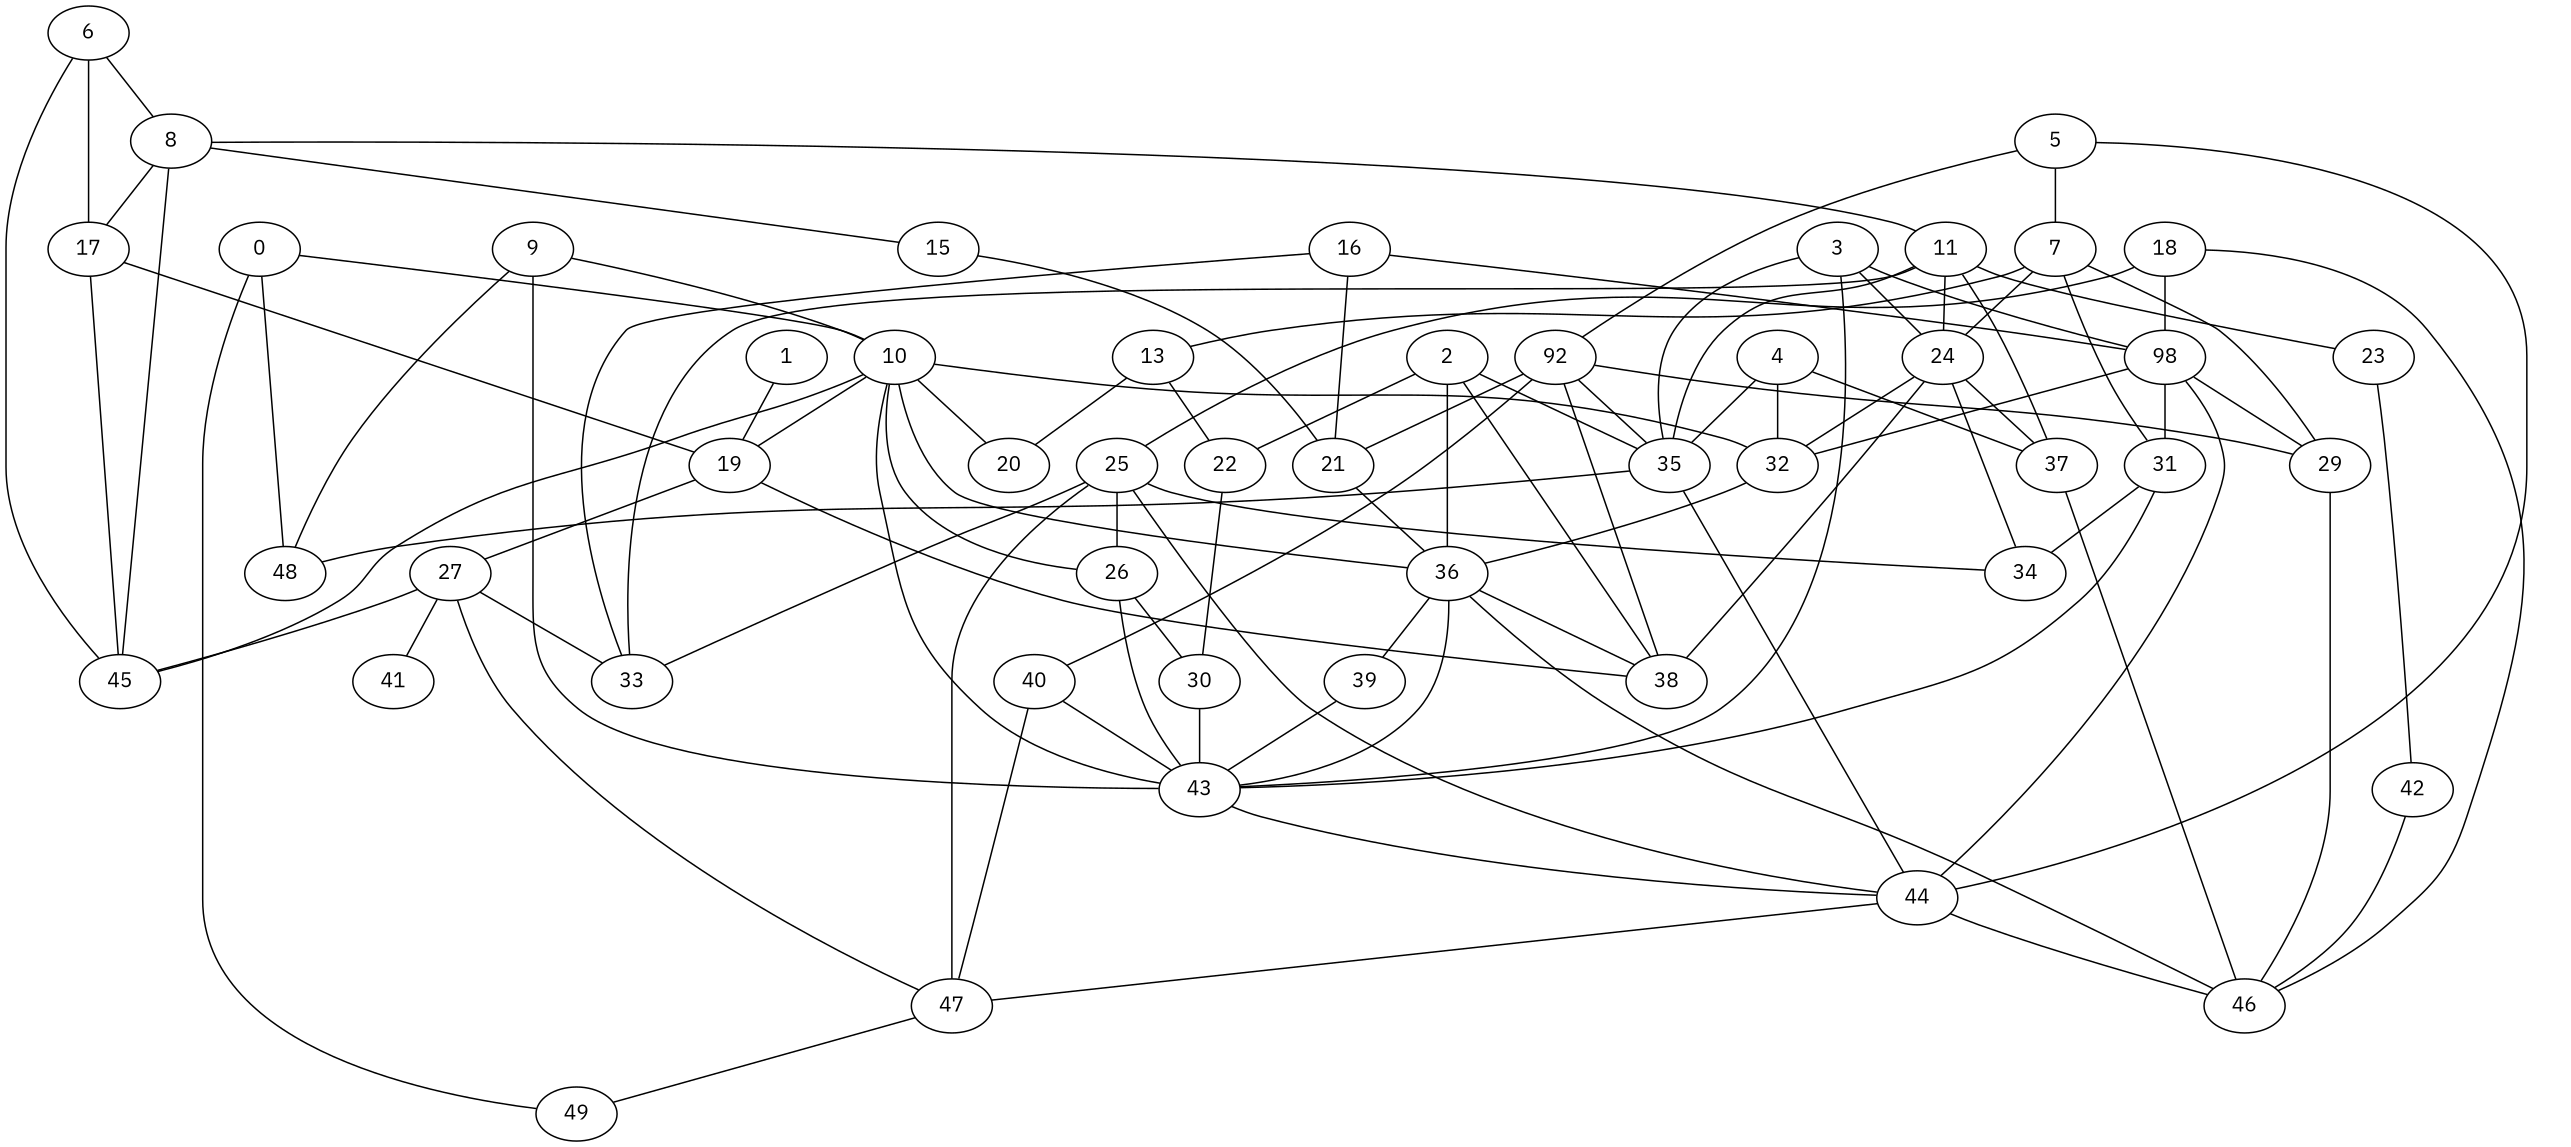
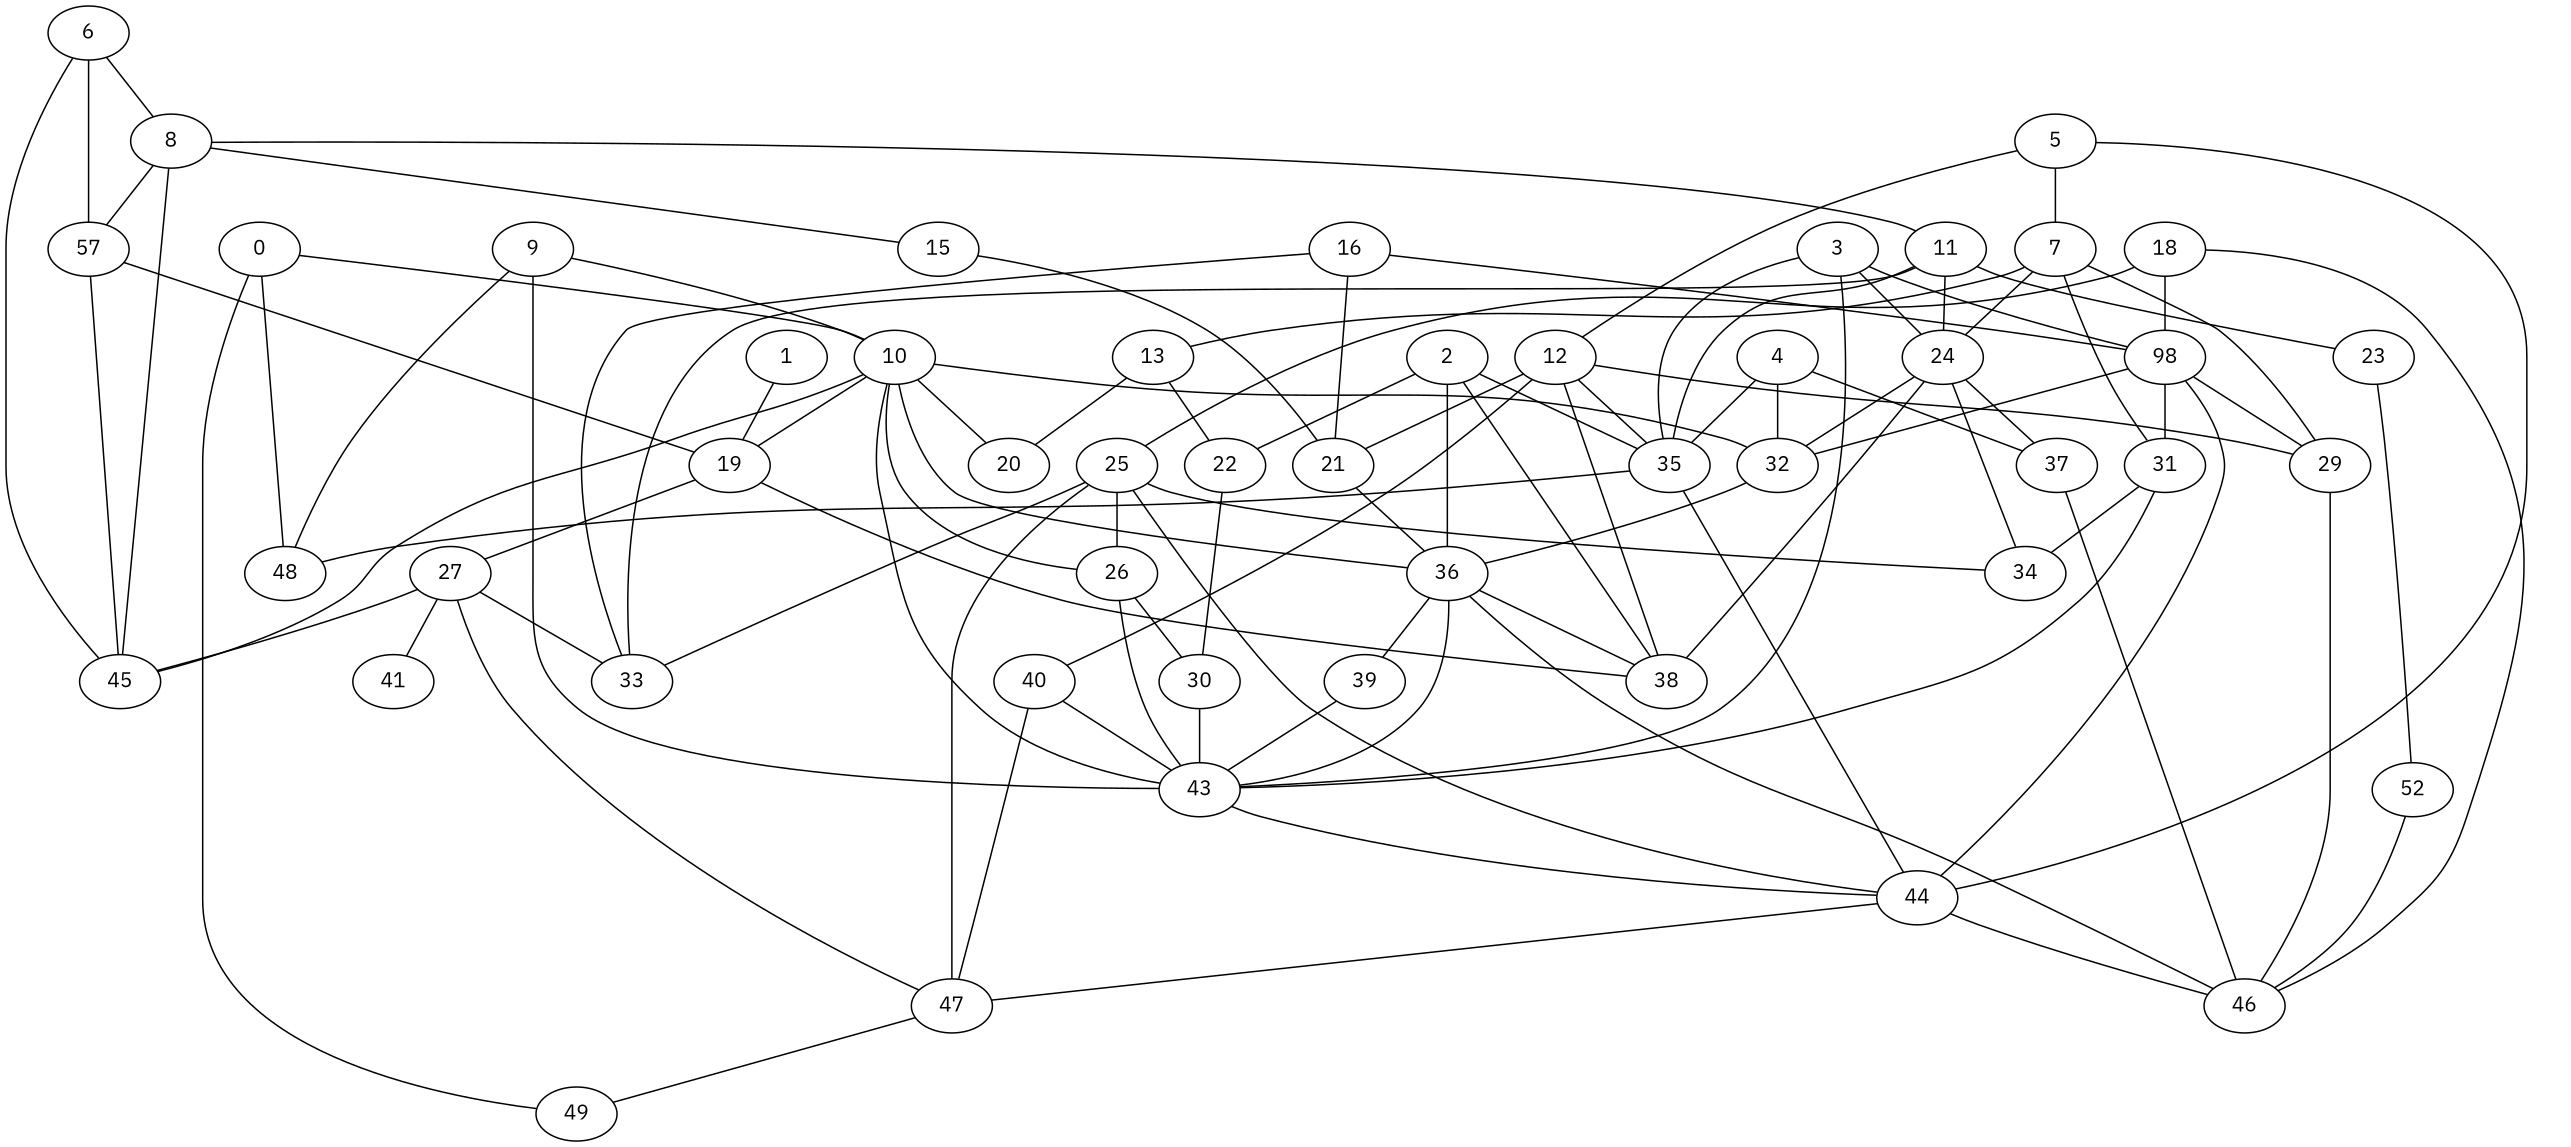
(89, 249) -> (89, 249)
(2009, 354) -> none
(1555, 357) -> (1555, 357)
(2413, 790) -> (2413, 790)
